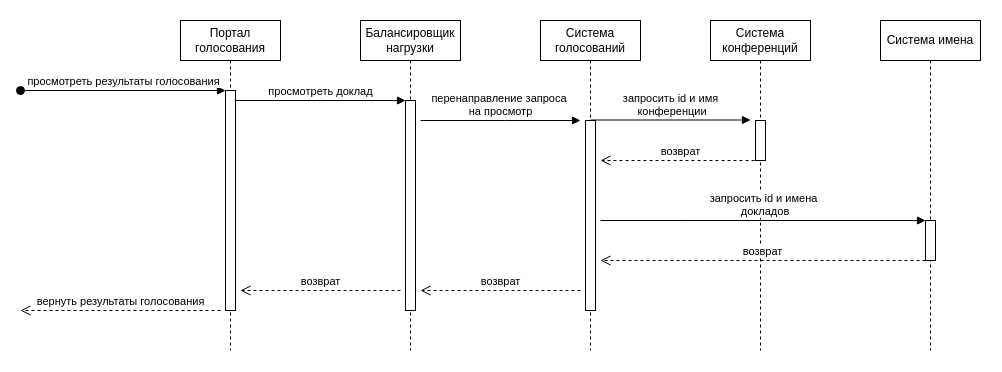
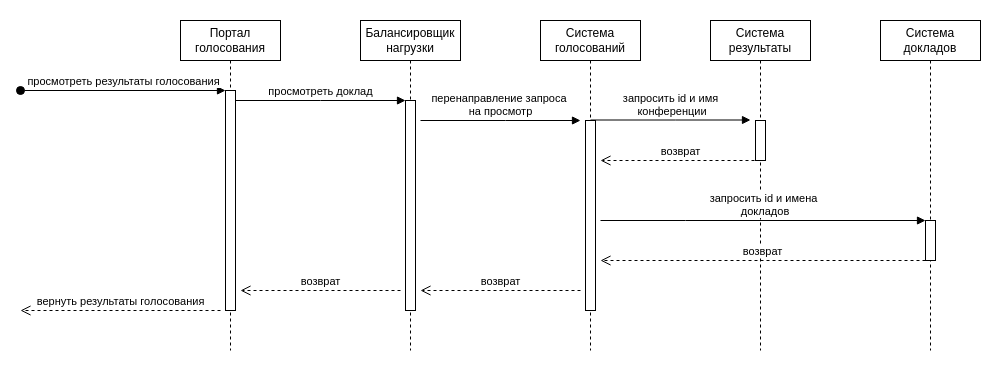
(761, 41) -> (761, 41)
(931, 41) -> (931, 41)
